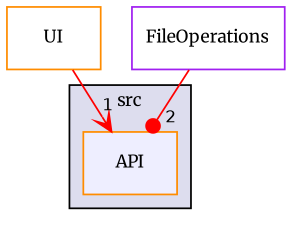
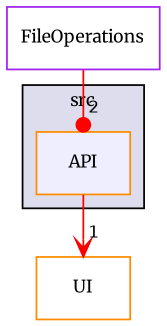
(89, 96) -> (83, 219)
